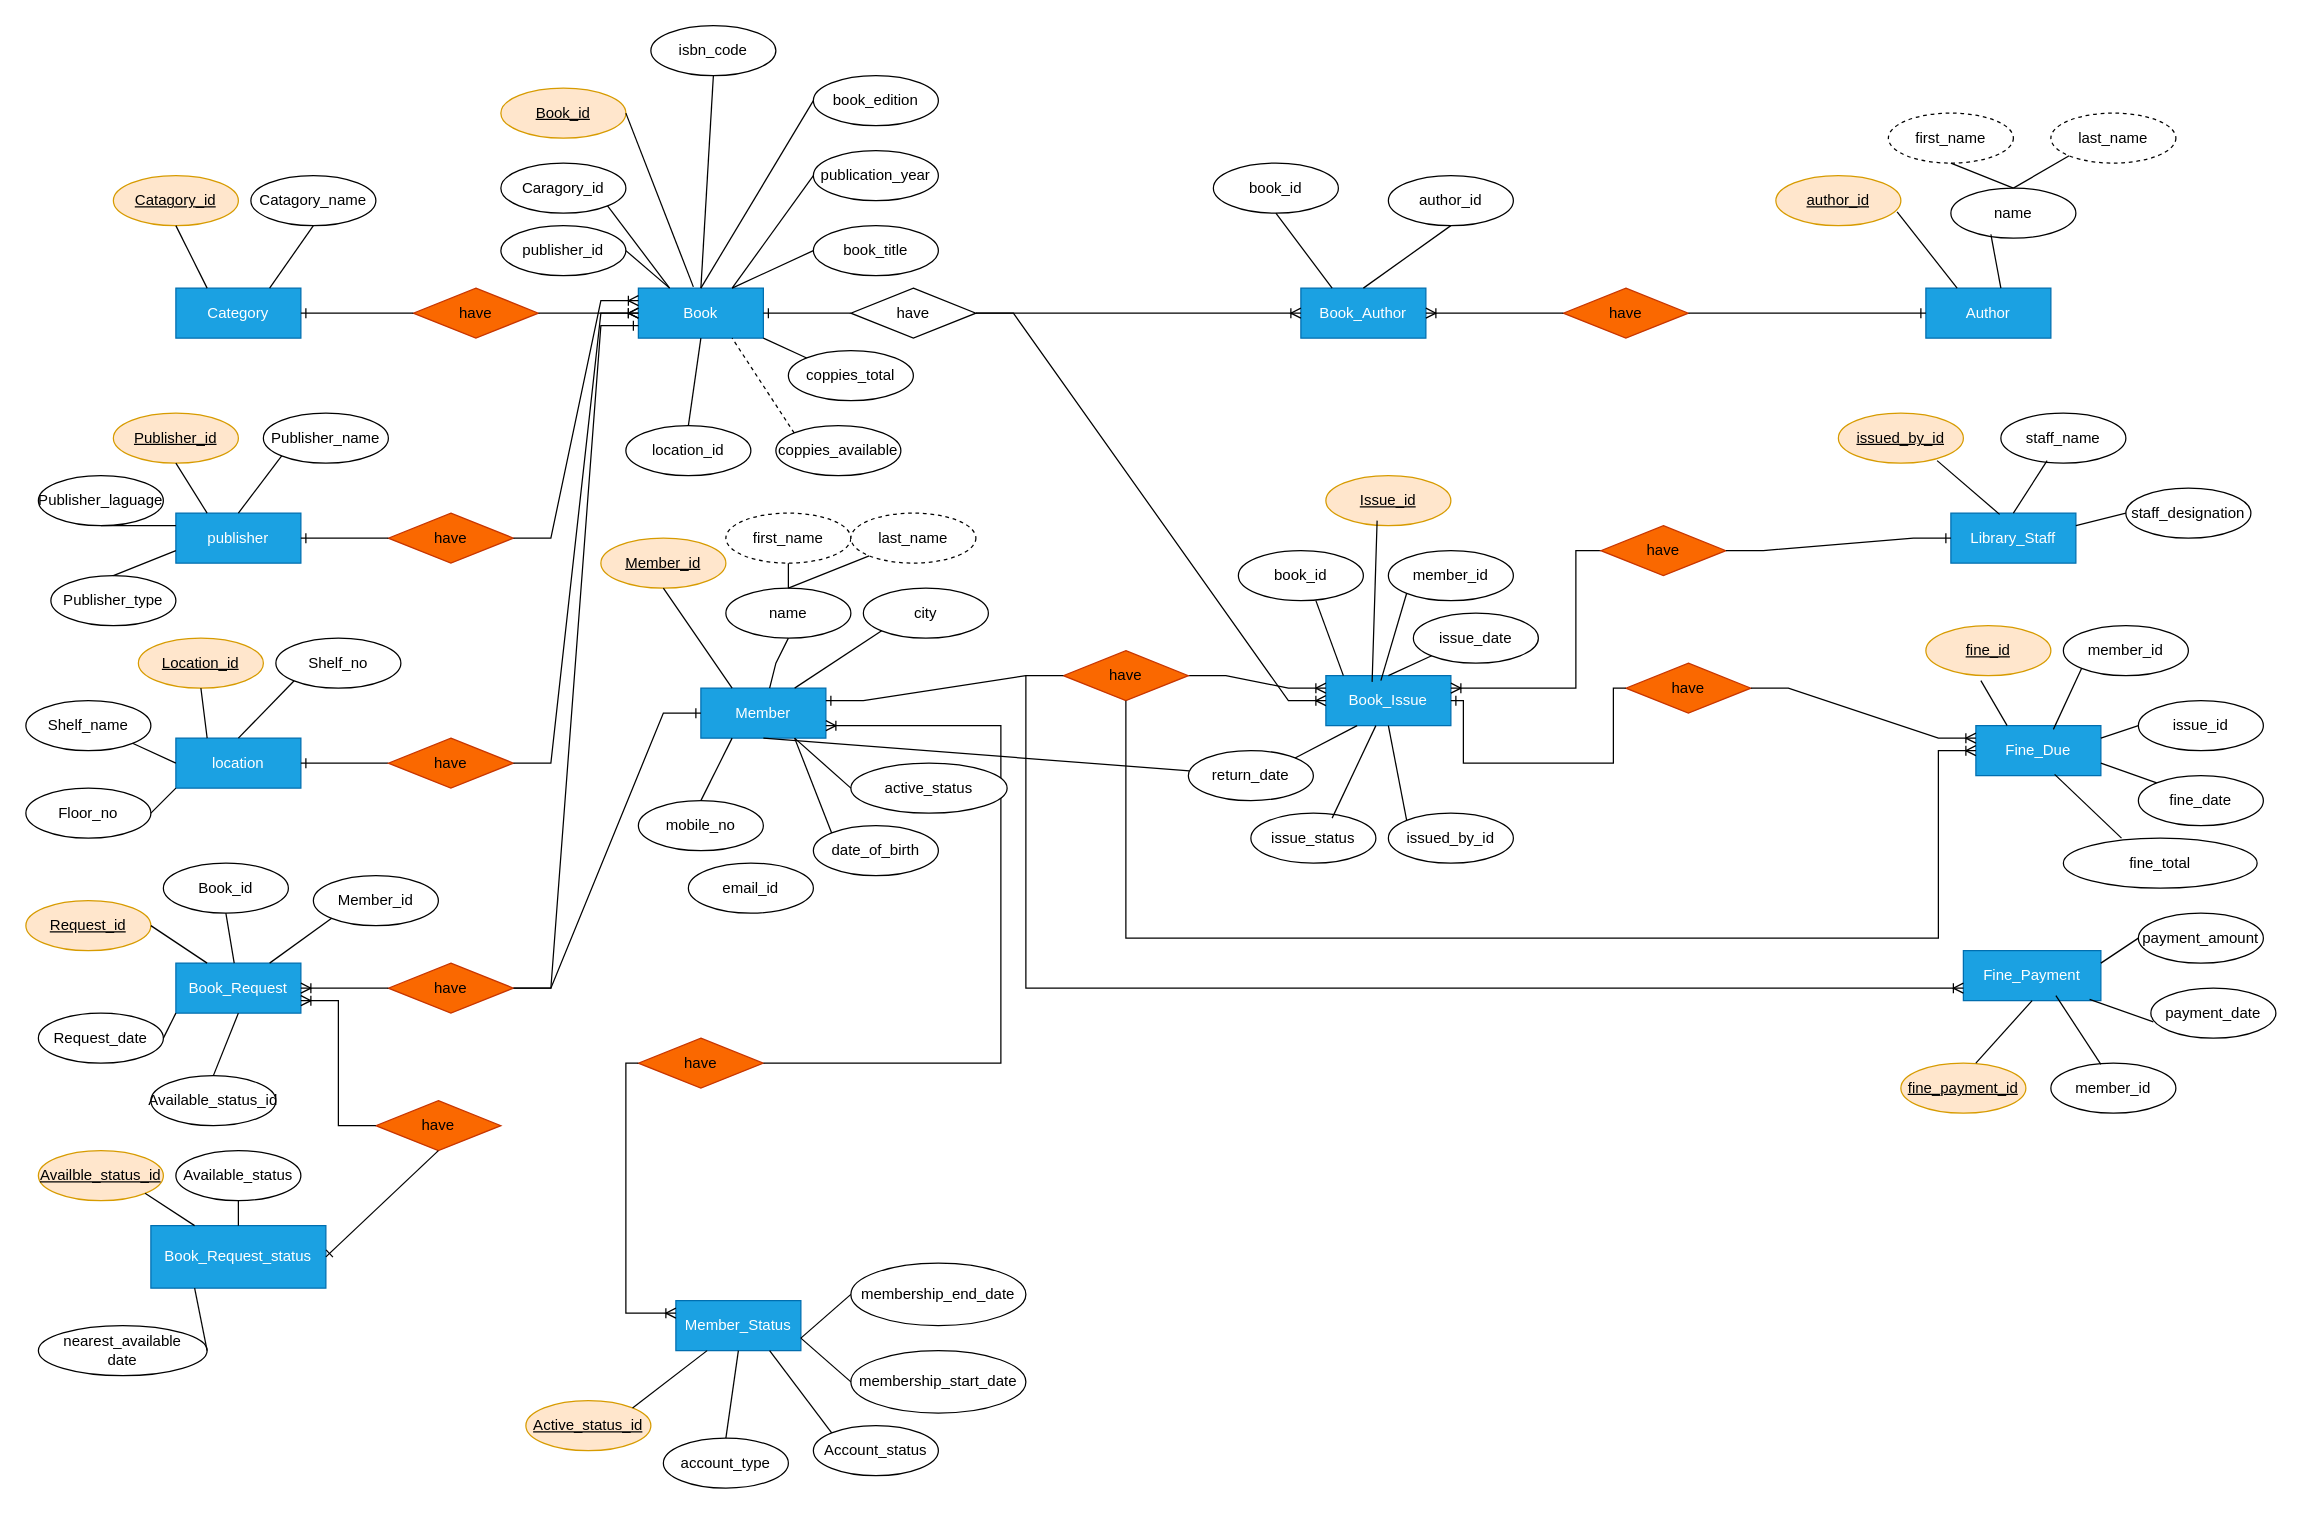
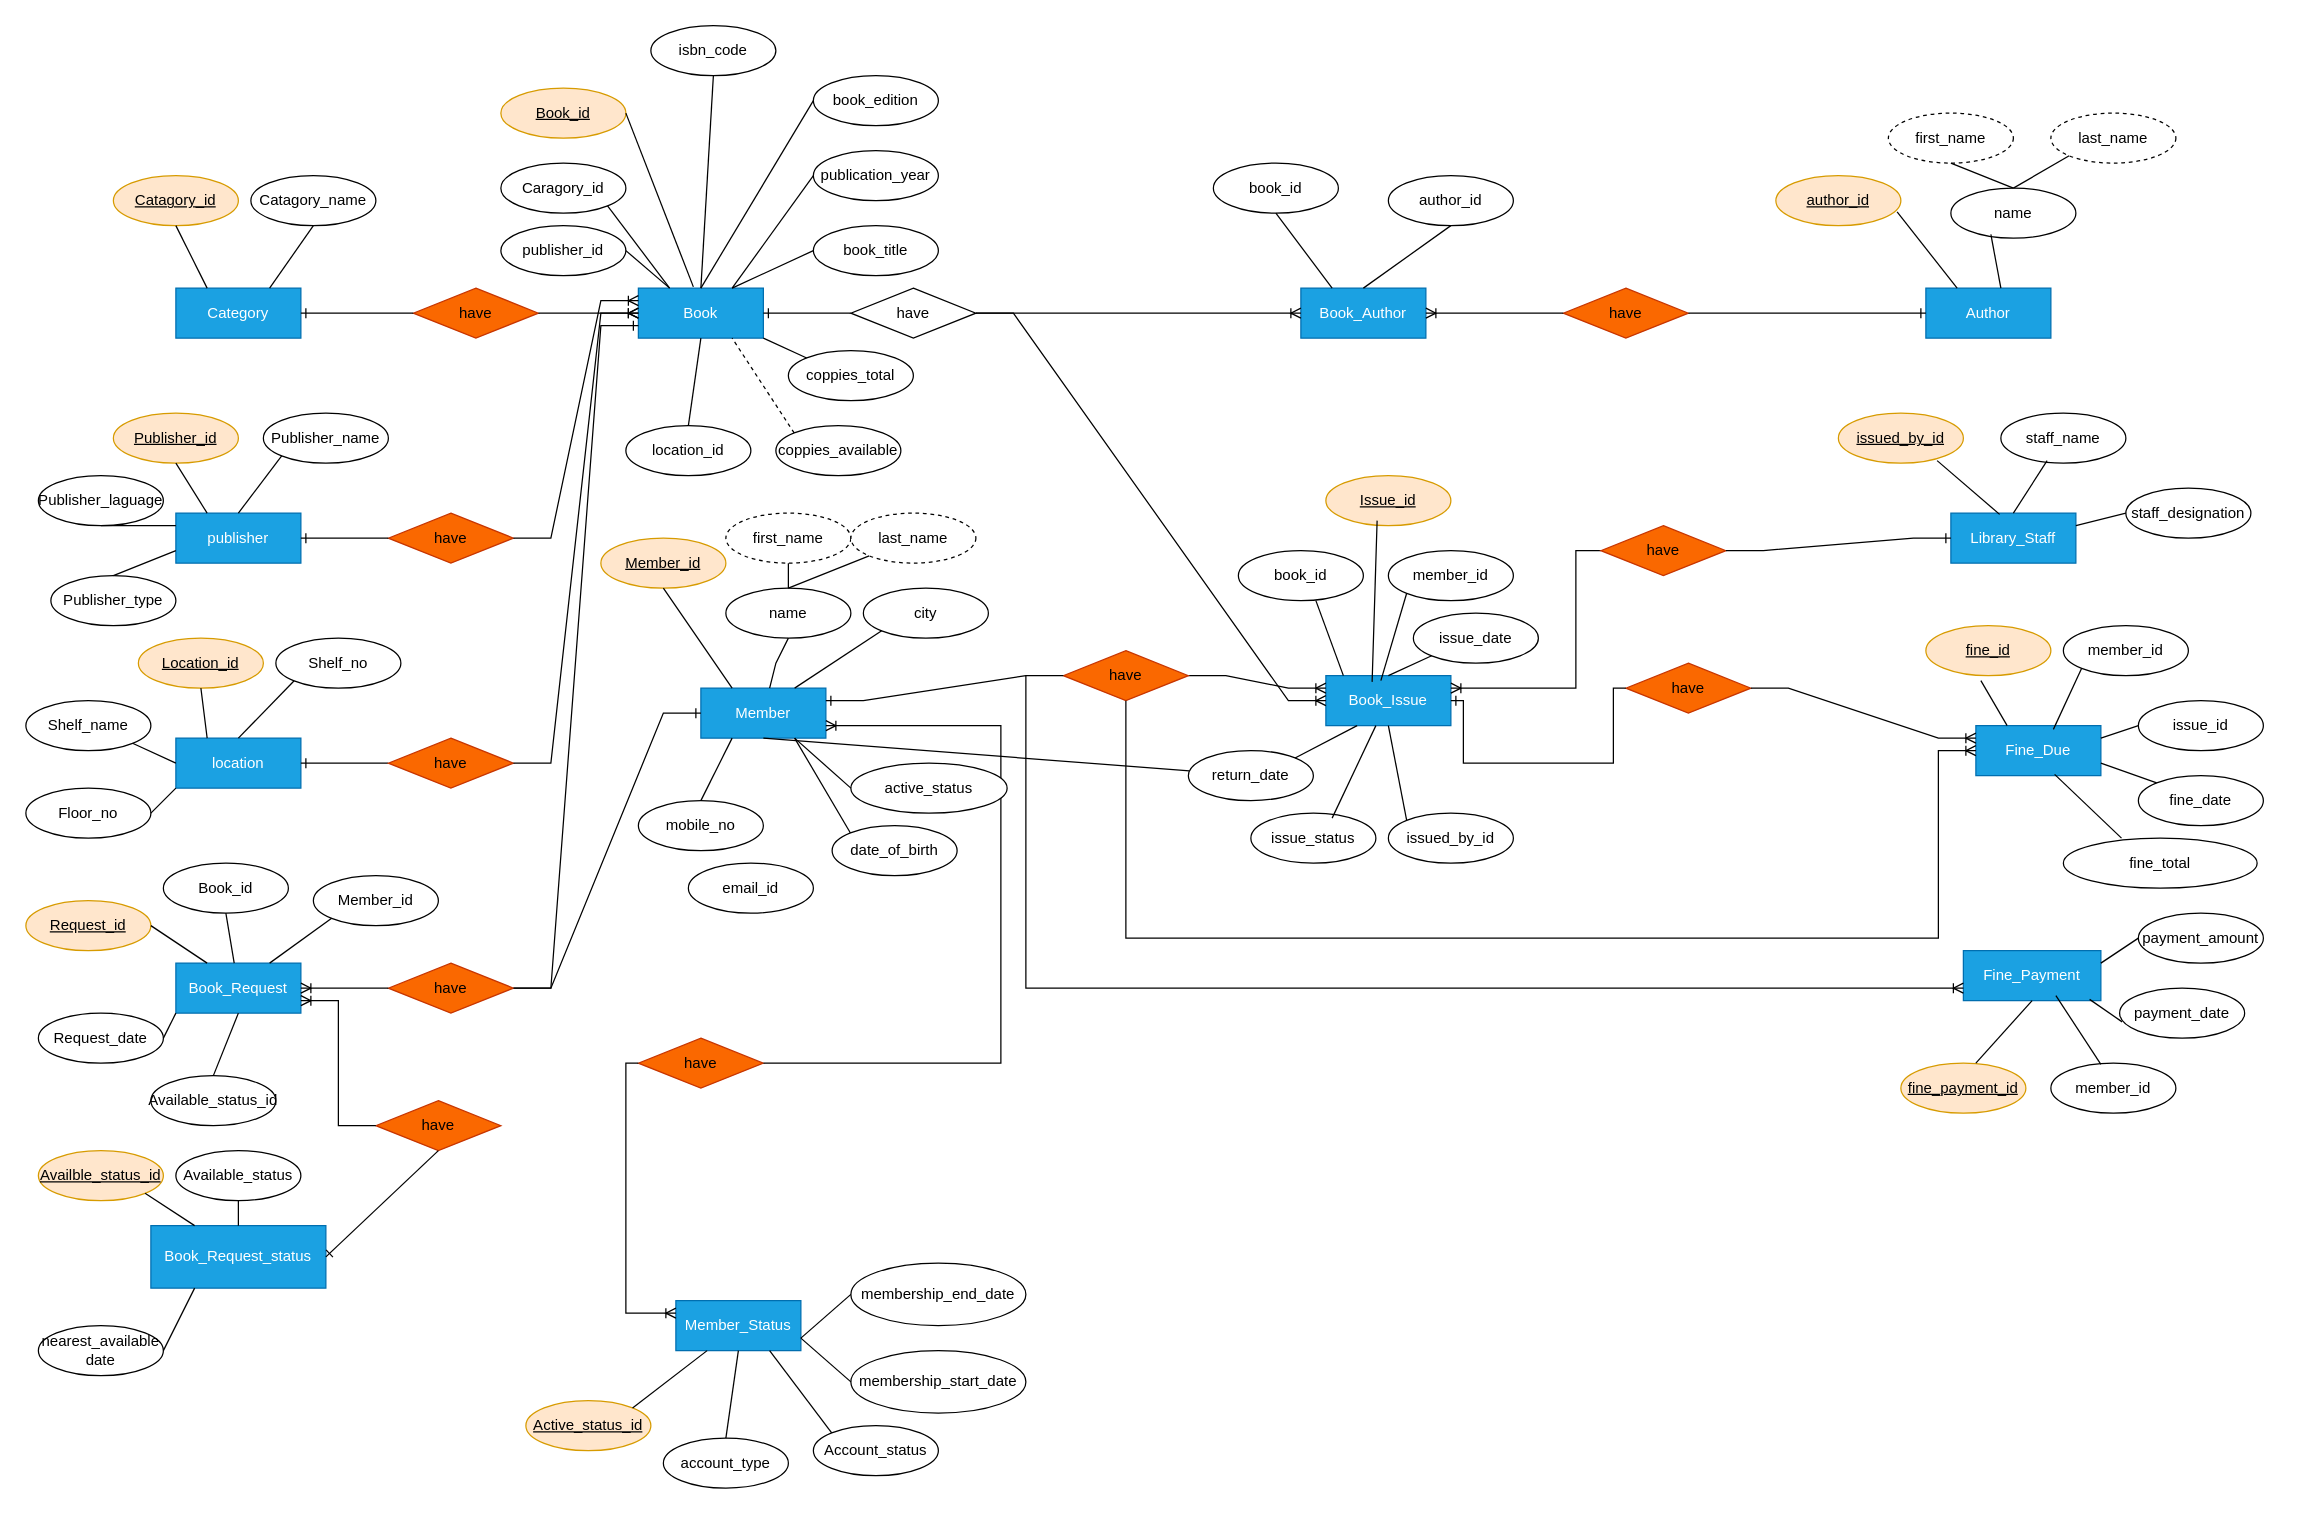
(876, 851) -> (894, 851)
(2213, 1013) -> (2182, 1013)
(123, 1351) -> (101, 1351)
